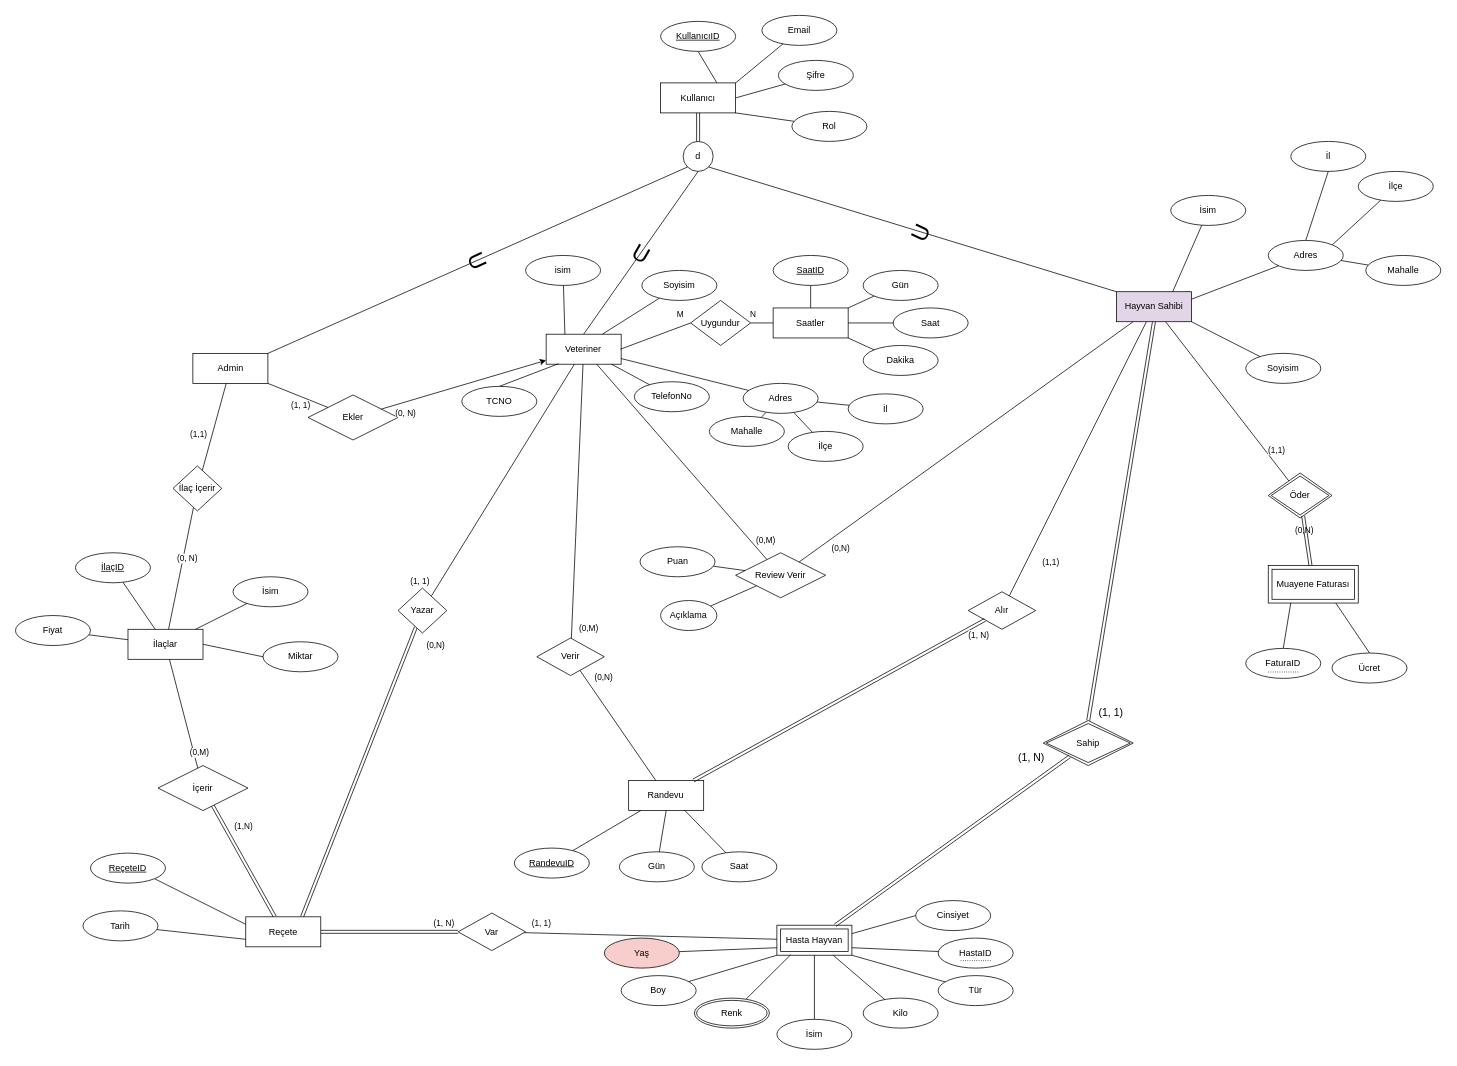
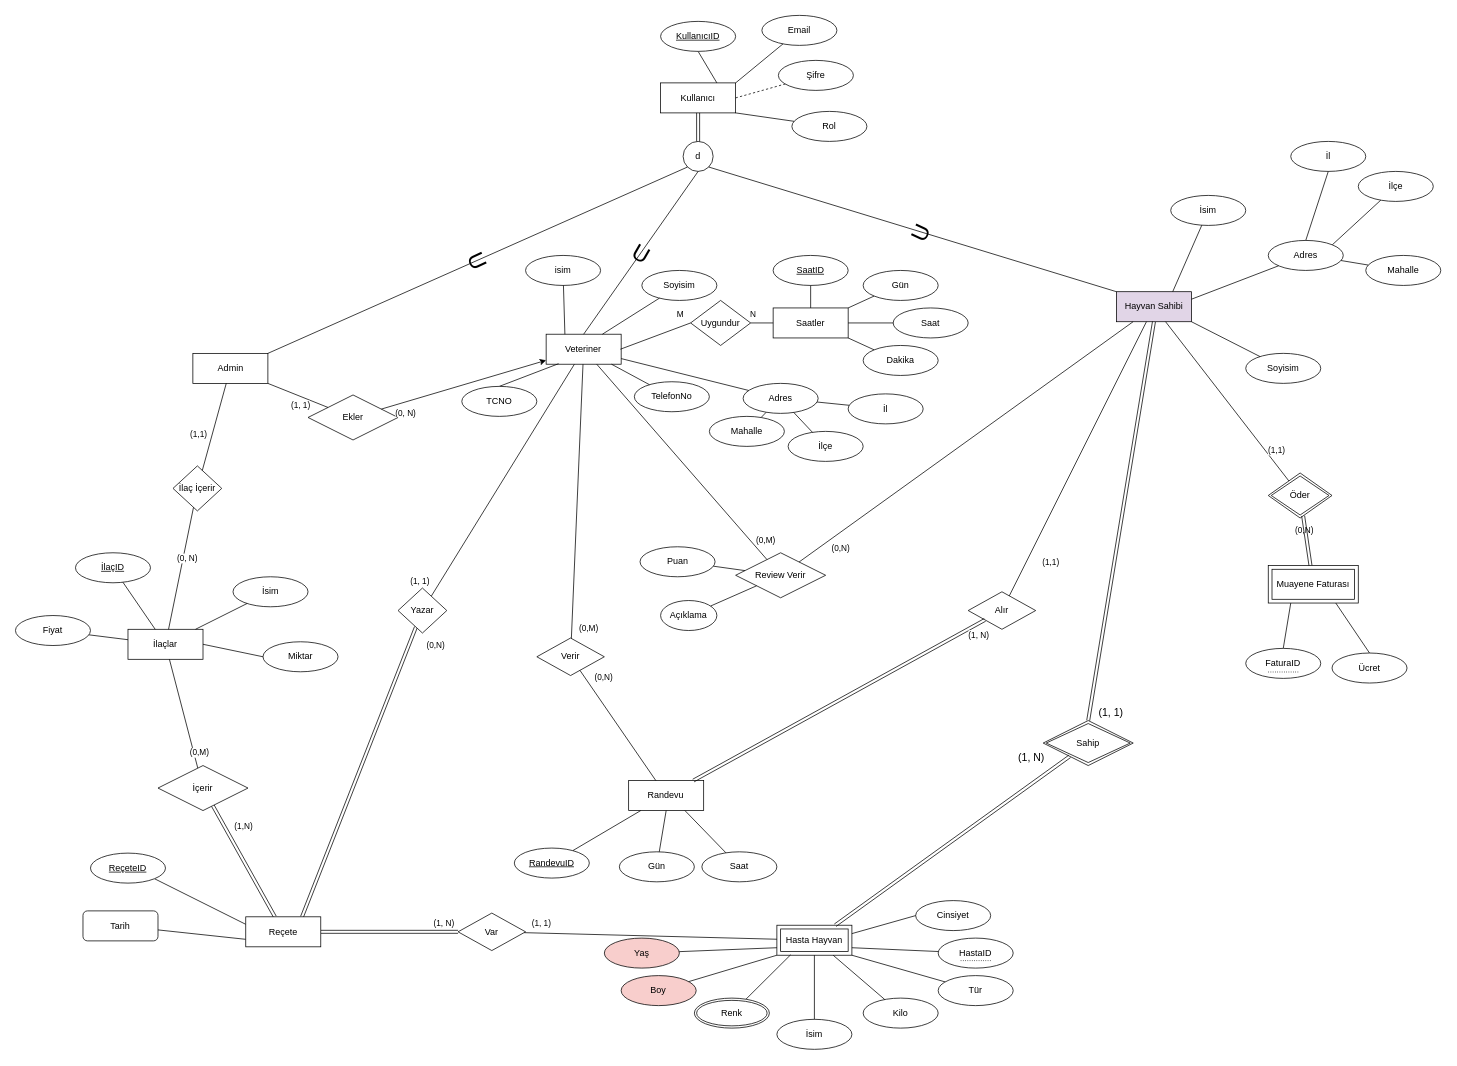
(760, 91) -> (760, 91)
(120, 926) -> (120, 926)
(658, 990) -> (658, 990)
